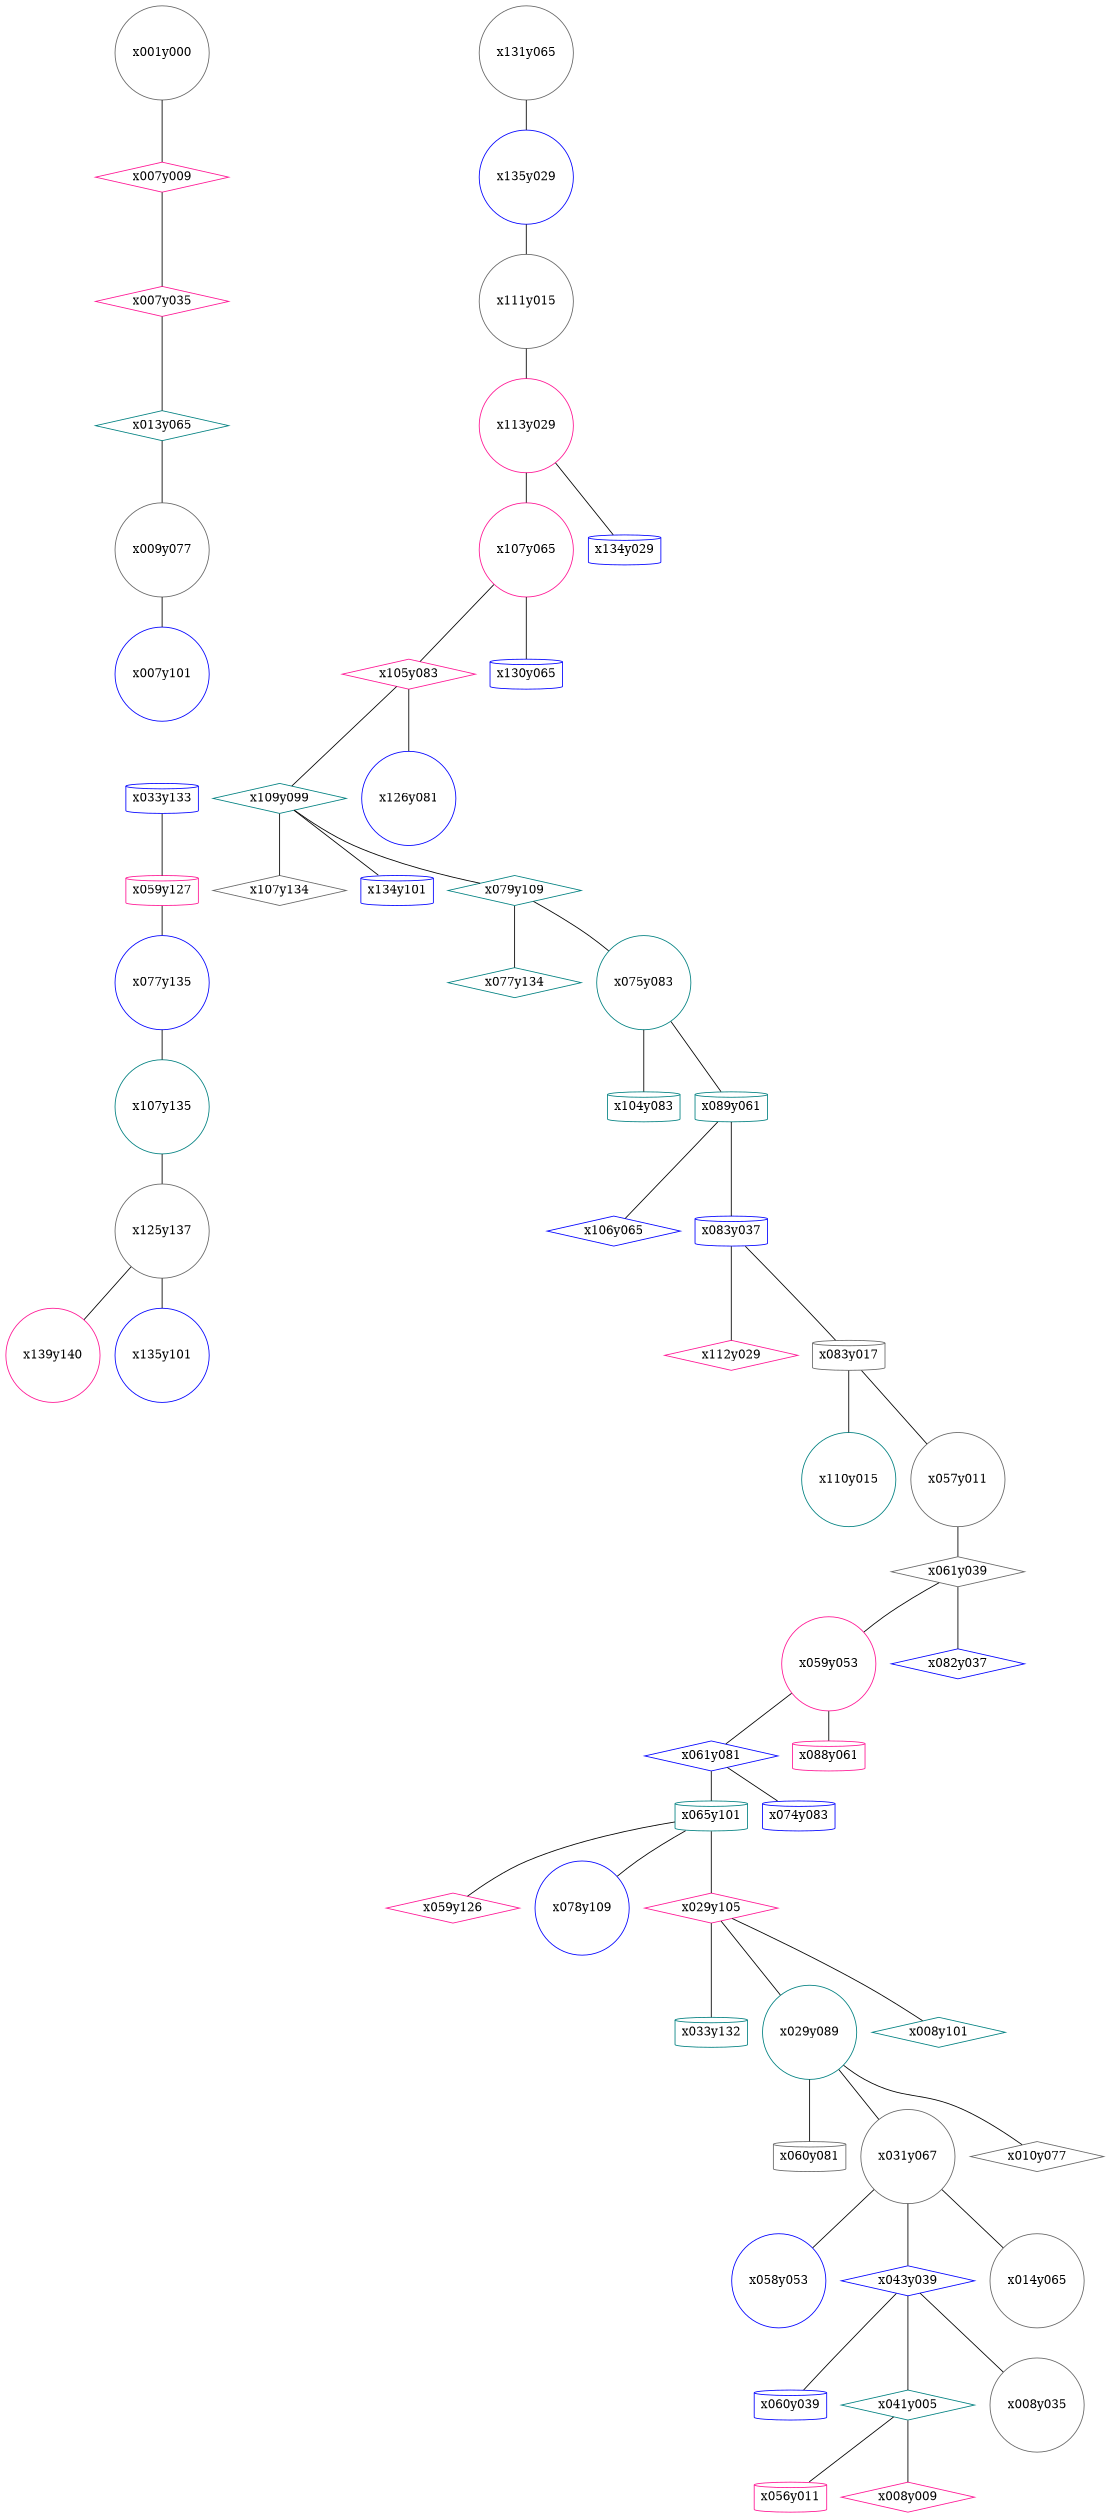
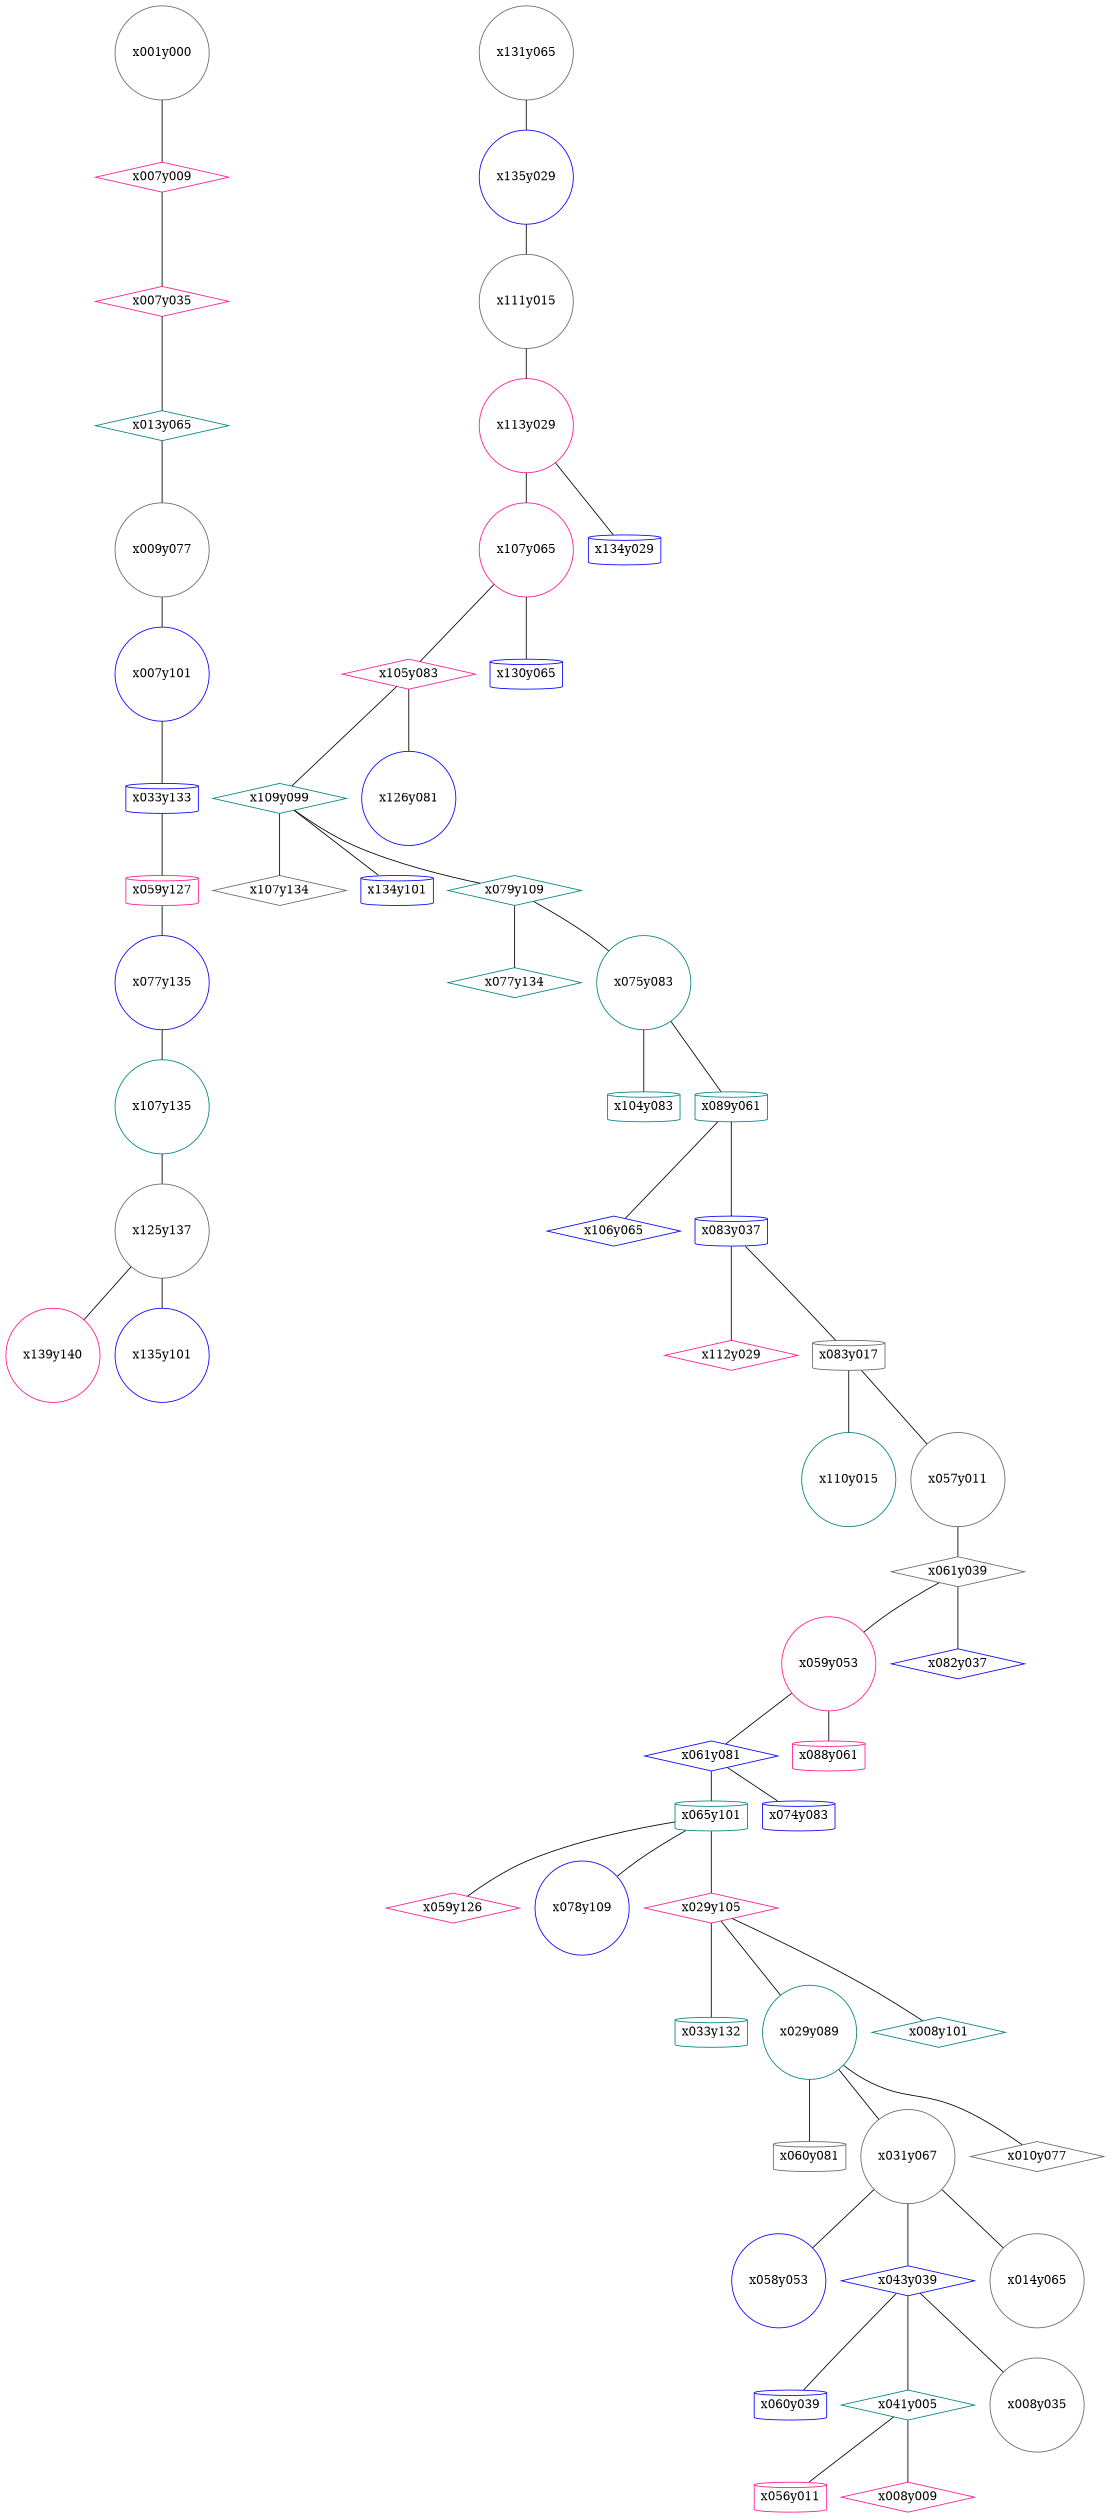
none -> (162, 752)
